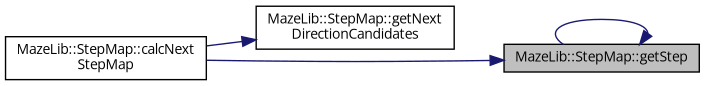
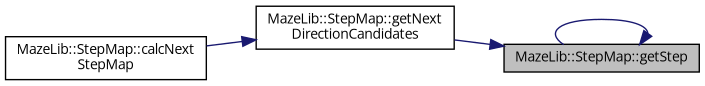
(348, 62) -> (472, 42)
